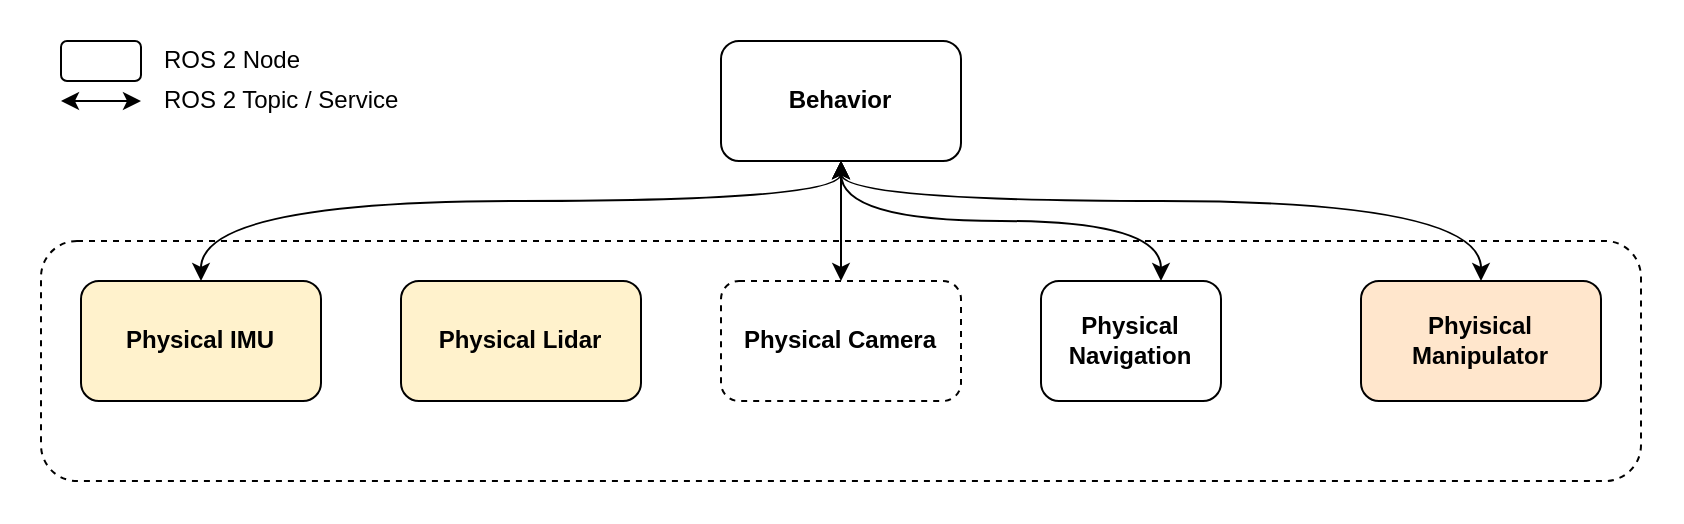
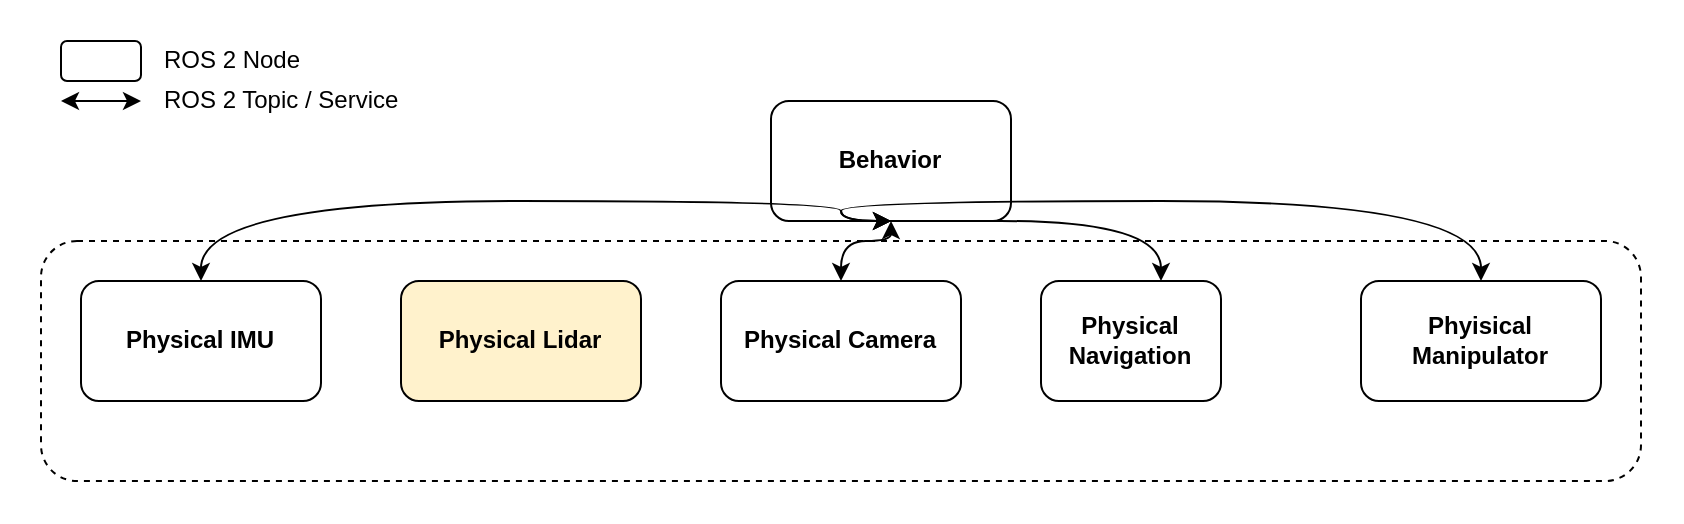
(841, 101) -> (891, 161)
(201, 341) -> (201, 341)
(841, 341) -> (841, 341)
(1481, 341) -> (1481, 341)
